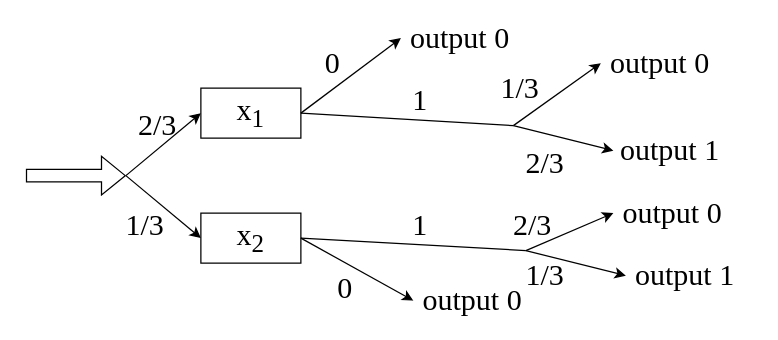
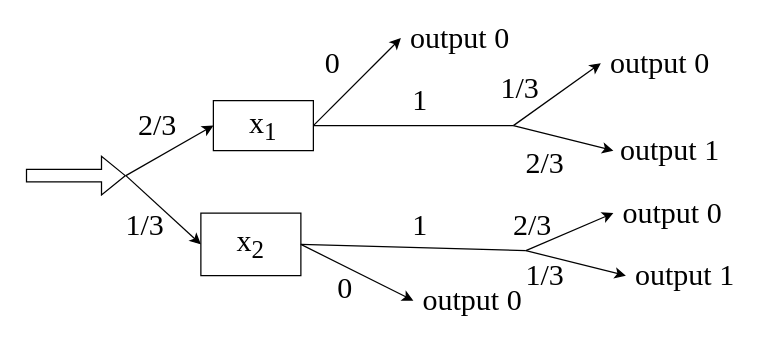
(251, 113) -> (263, 126)
(251, 238) -> (251, 244)
